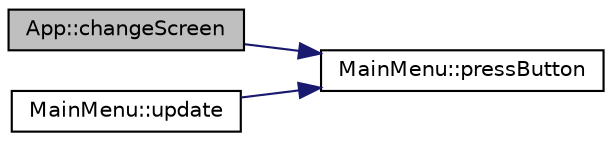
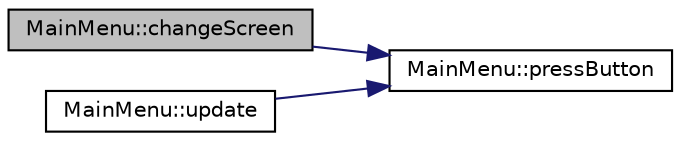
(126, 30) -> (161, 30)
